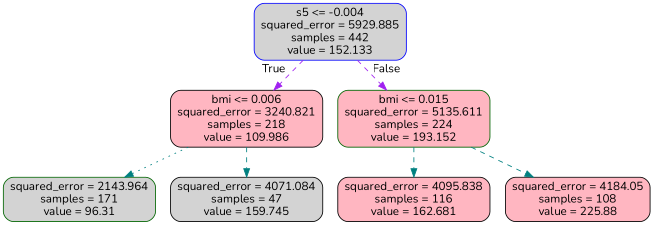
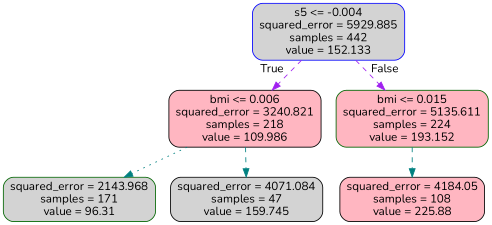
(79, 199) -> (79, 199)
(414, 199) -> none
